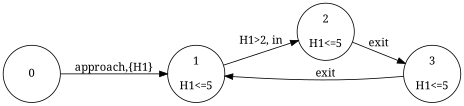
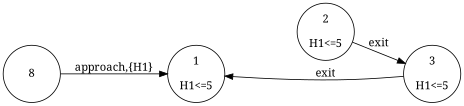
(257, 54) -> none
(32, 74) -> (32, 74)
